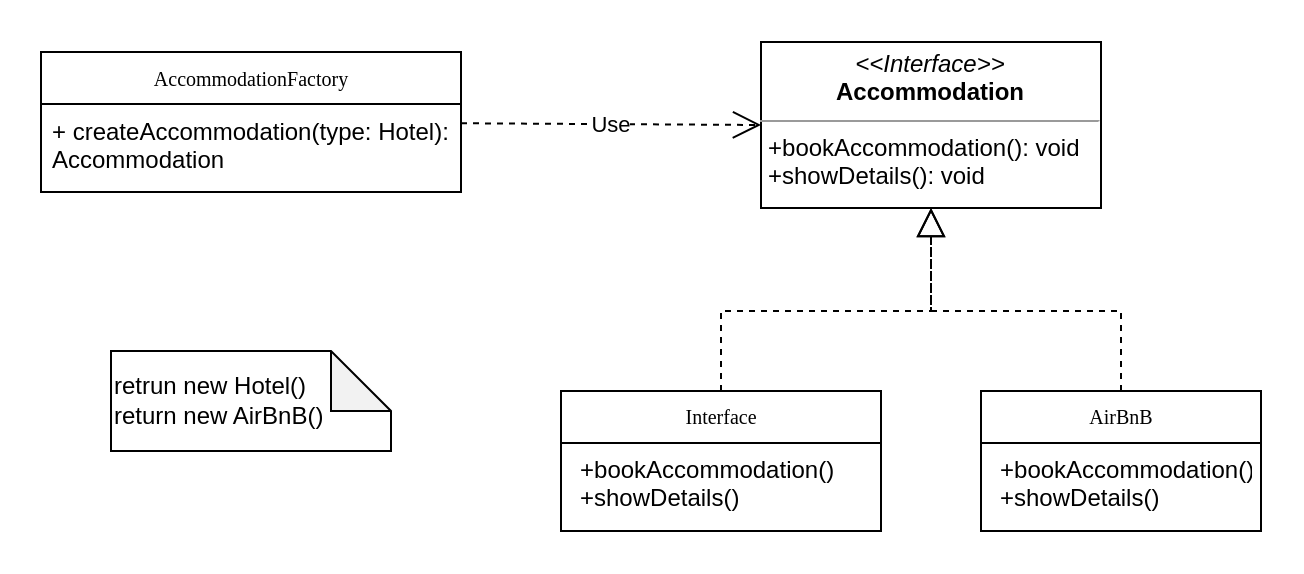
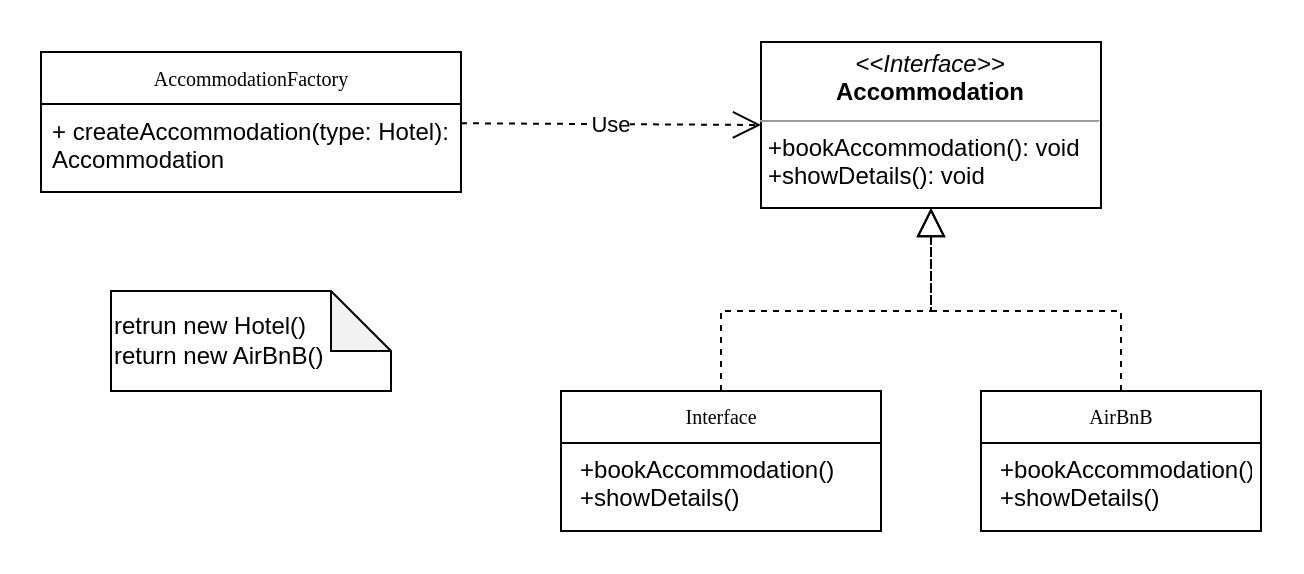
(251, 401) -> (251, 341)
